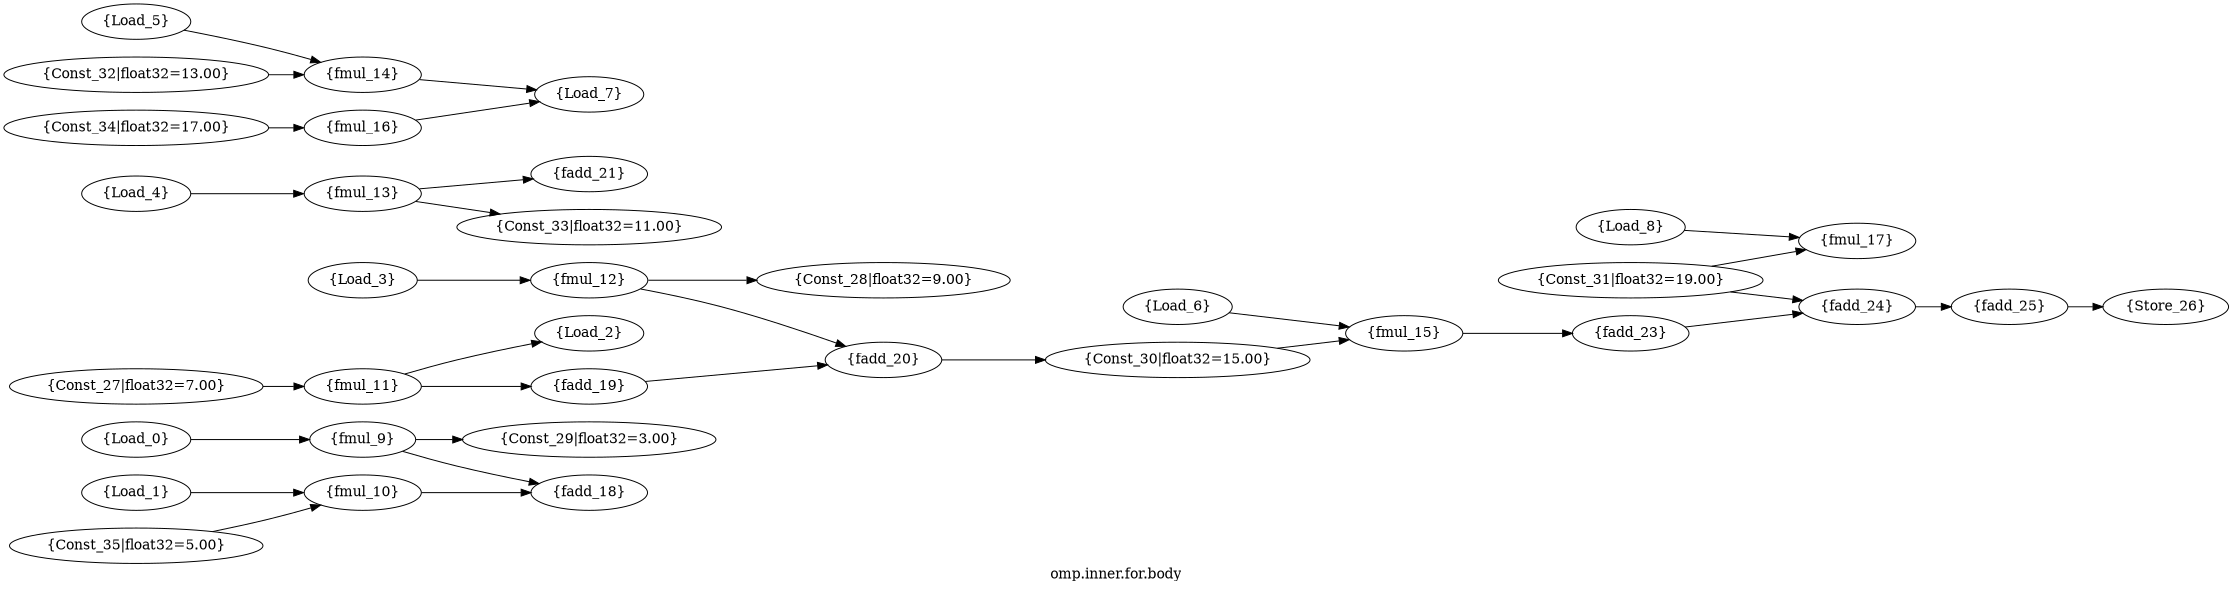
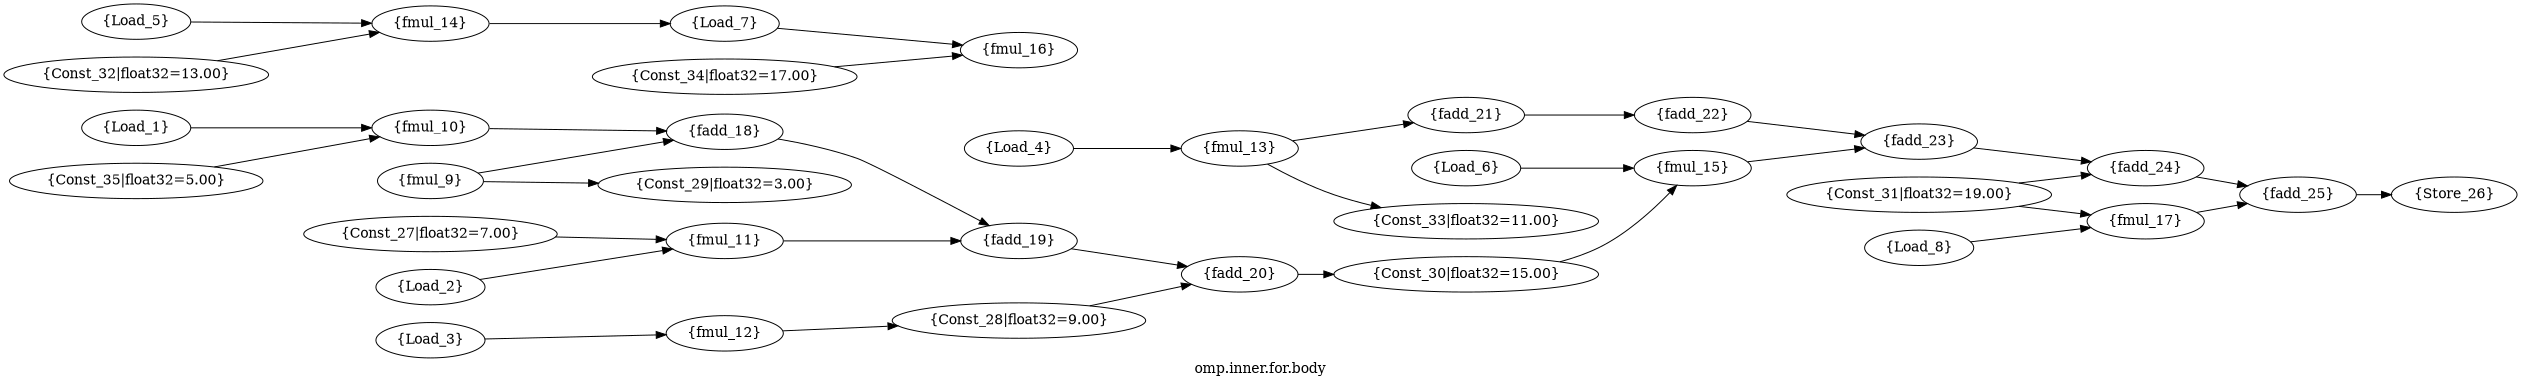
(473, 112) -> (865, 36)
none -> (1693, 115)
none -> (883, 170)
none -> (2217, 209)
(740, 312) -> (1136, 296)
(468, 357) -> (571, 265)
(136, 440) -> none
